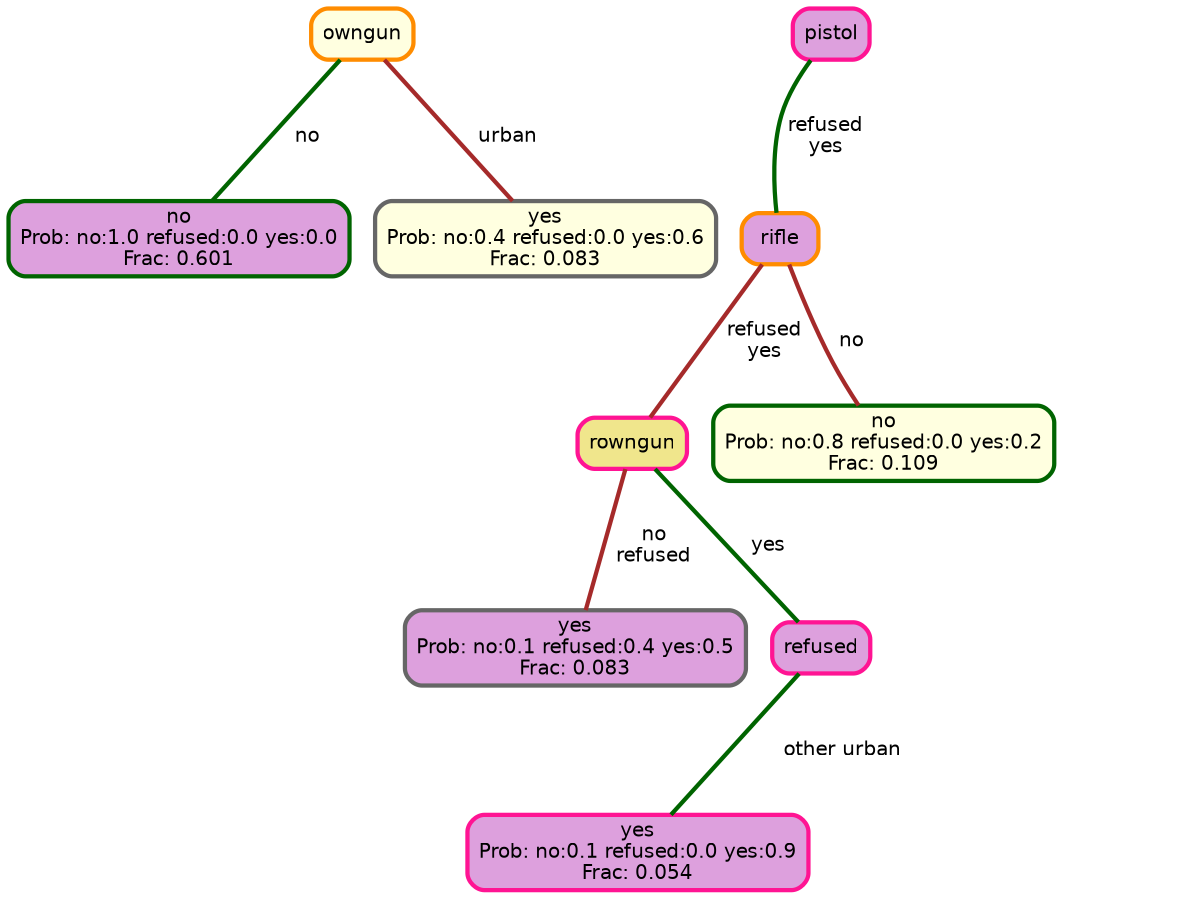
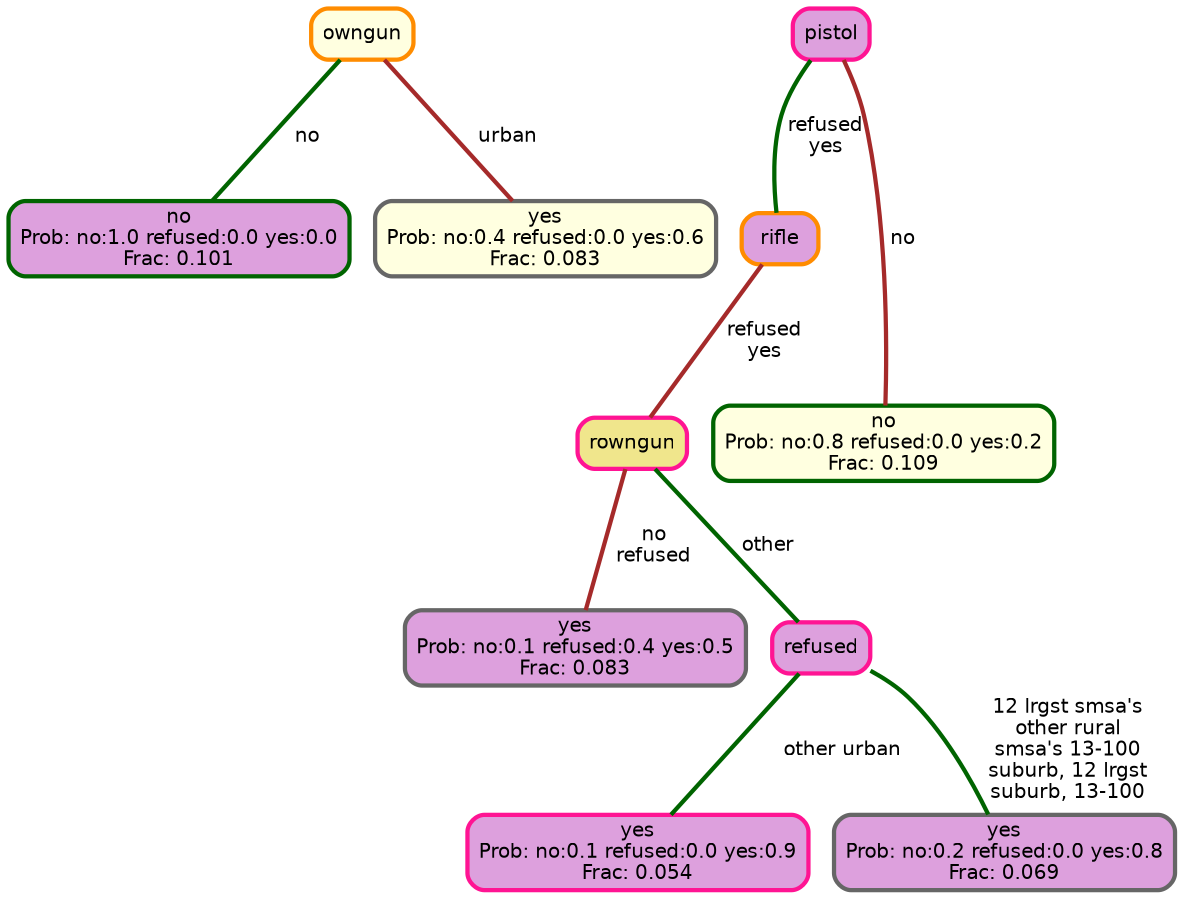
(179, 239) -> (179, 239)
(820, 337) -> (881, 230)
(765, 546) -> (765, 546)
none -> (1005, 852)
